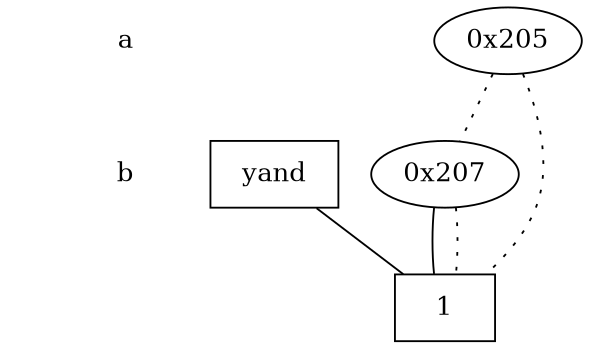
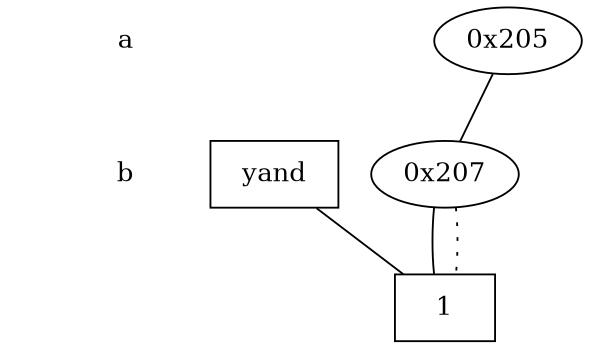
(476, 108) -> (476, 108)
(542, 182) -> none
